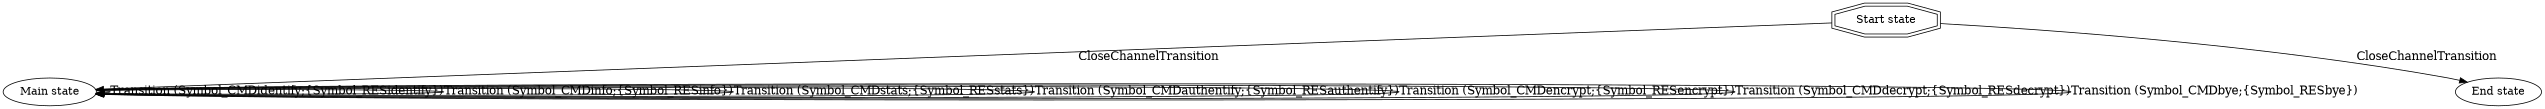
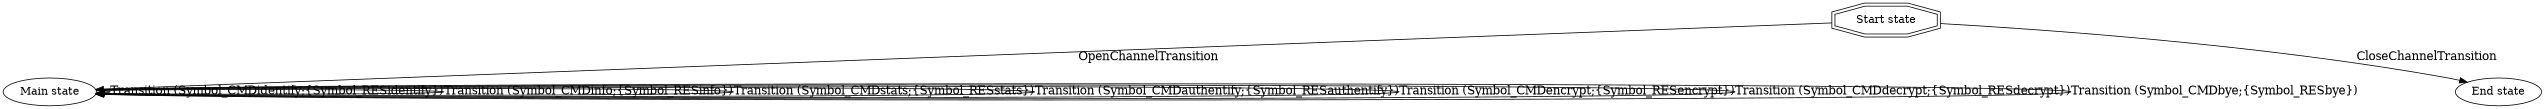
(1149, 58) -> (1148, 58)
